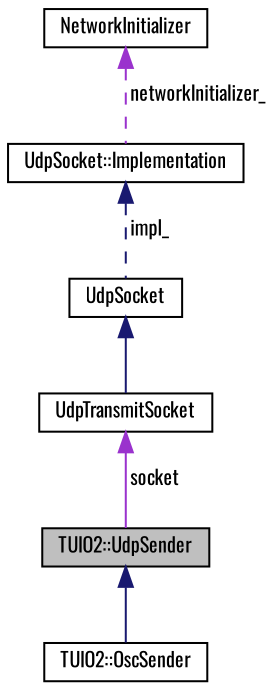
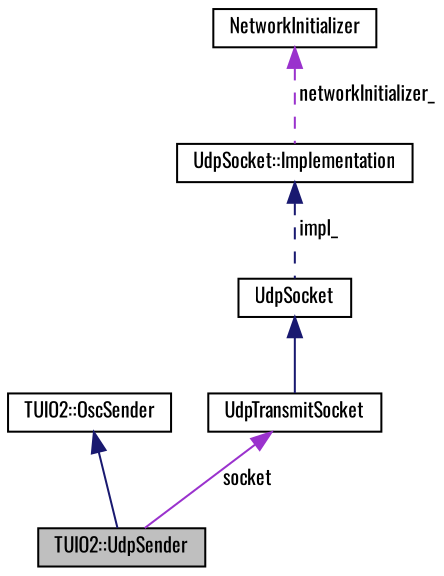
(126, 615) -> (108, 490)
